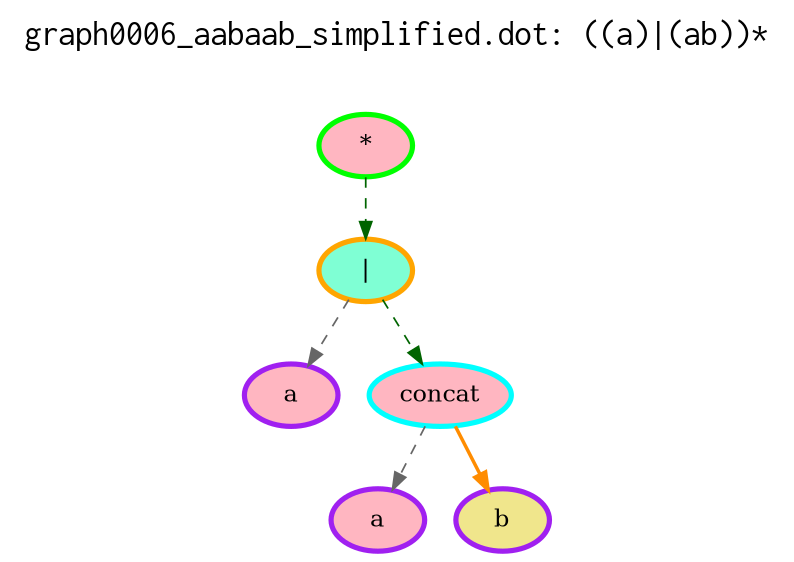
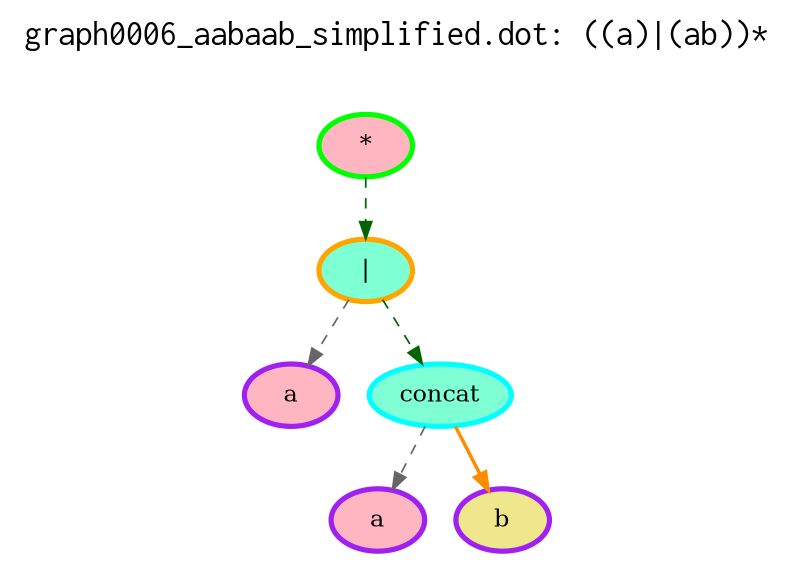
(440, 395) -> (440, 395)
